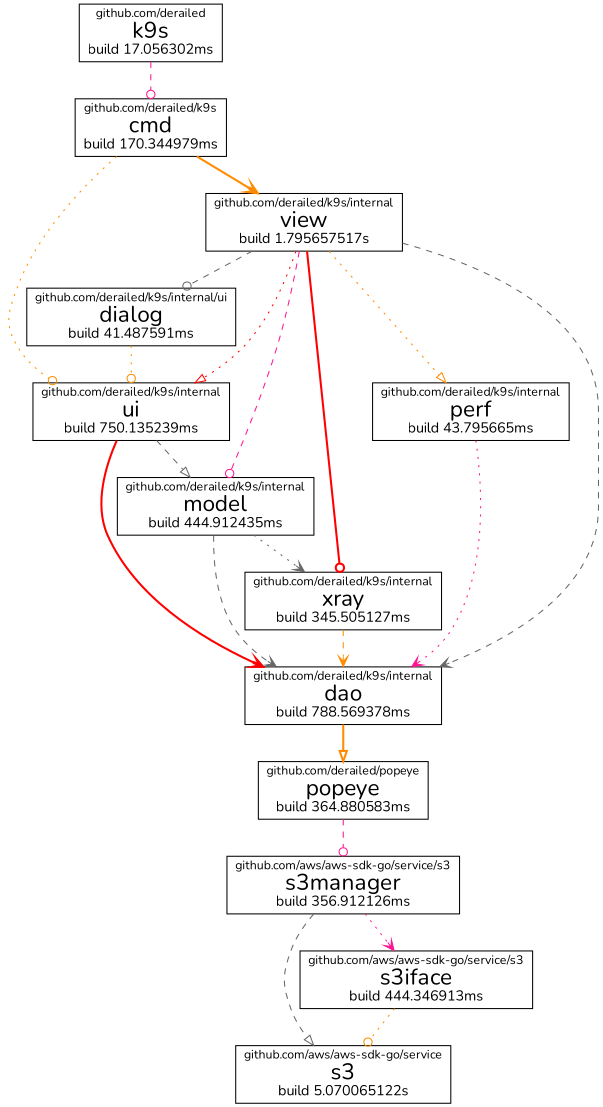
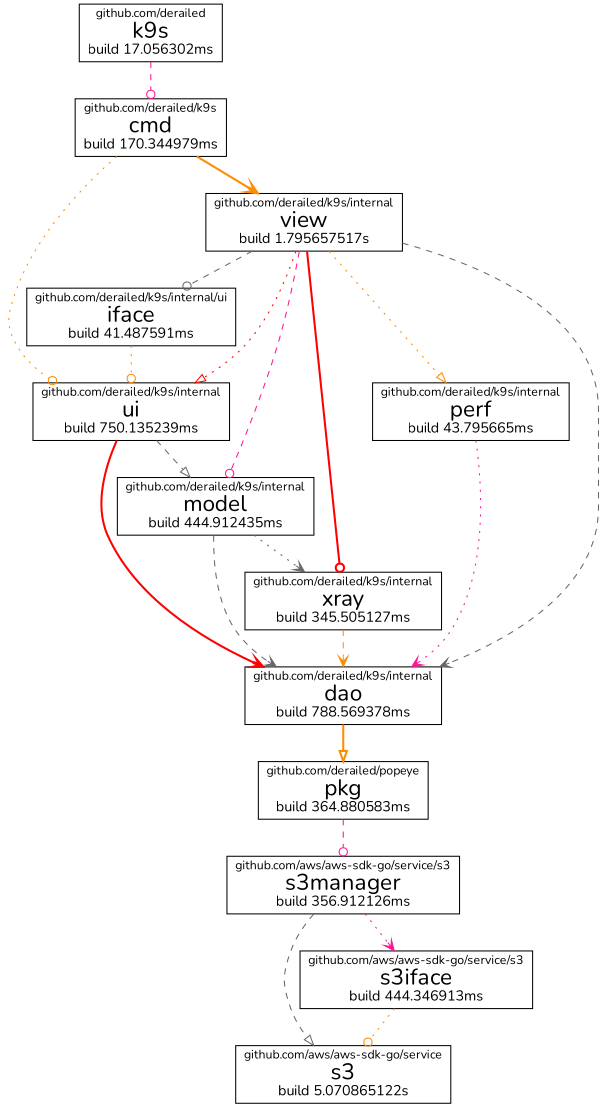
(131, 315) -> (131, 315)
(343, 788) -> (343, 788)
(343, 1091) -> (343, 1091)
